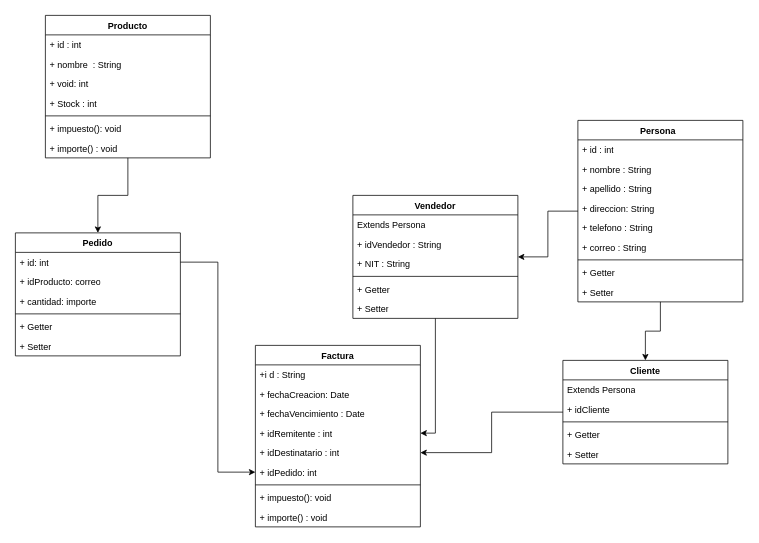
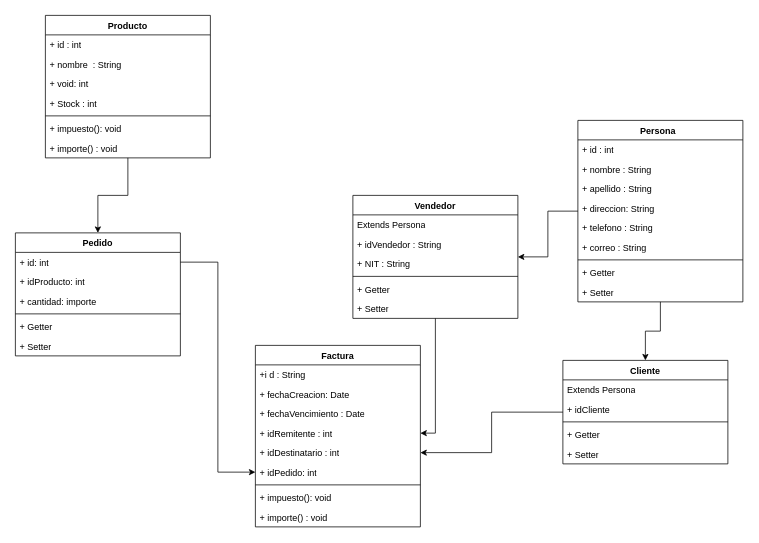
(66, 283) -> (57, 283)
